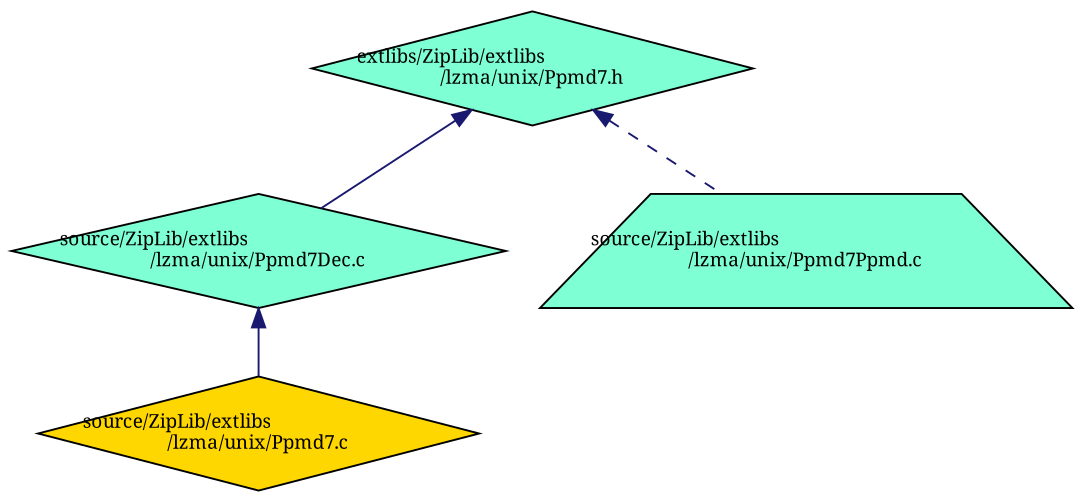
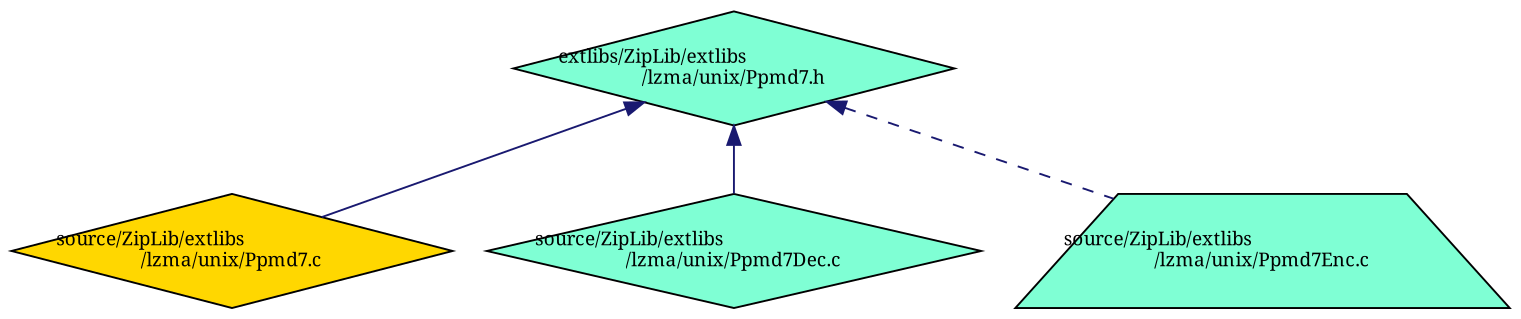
(806, 251) -> (1263, 251)
(259, 352) -> (474, 163)
